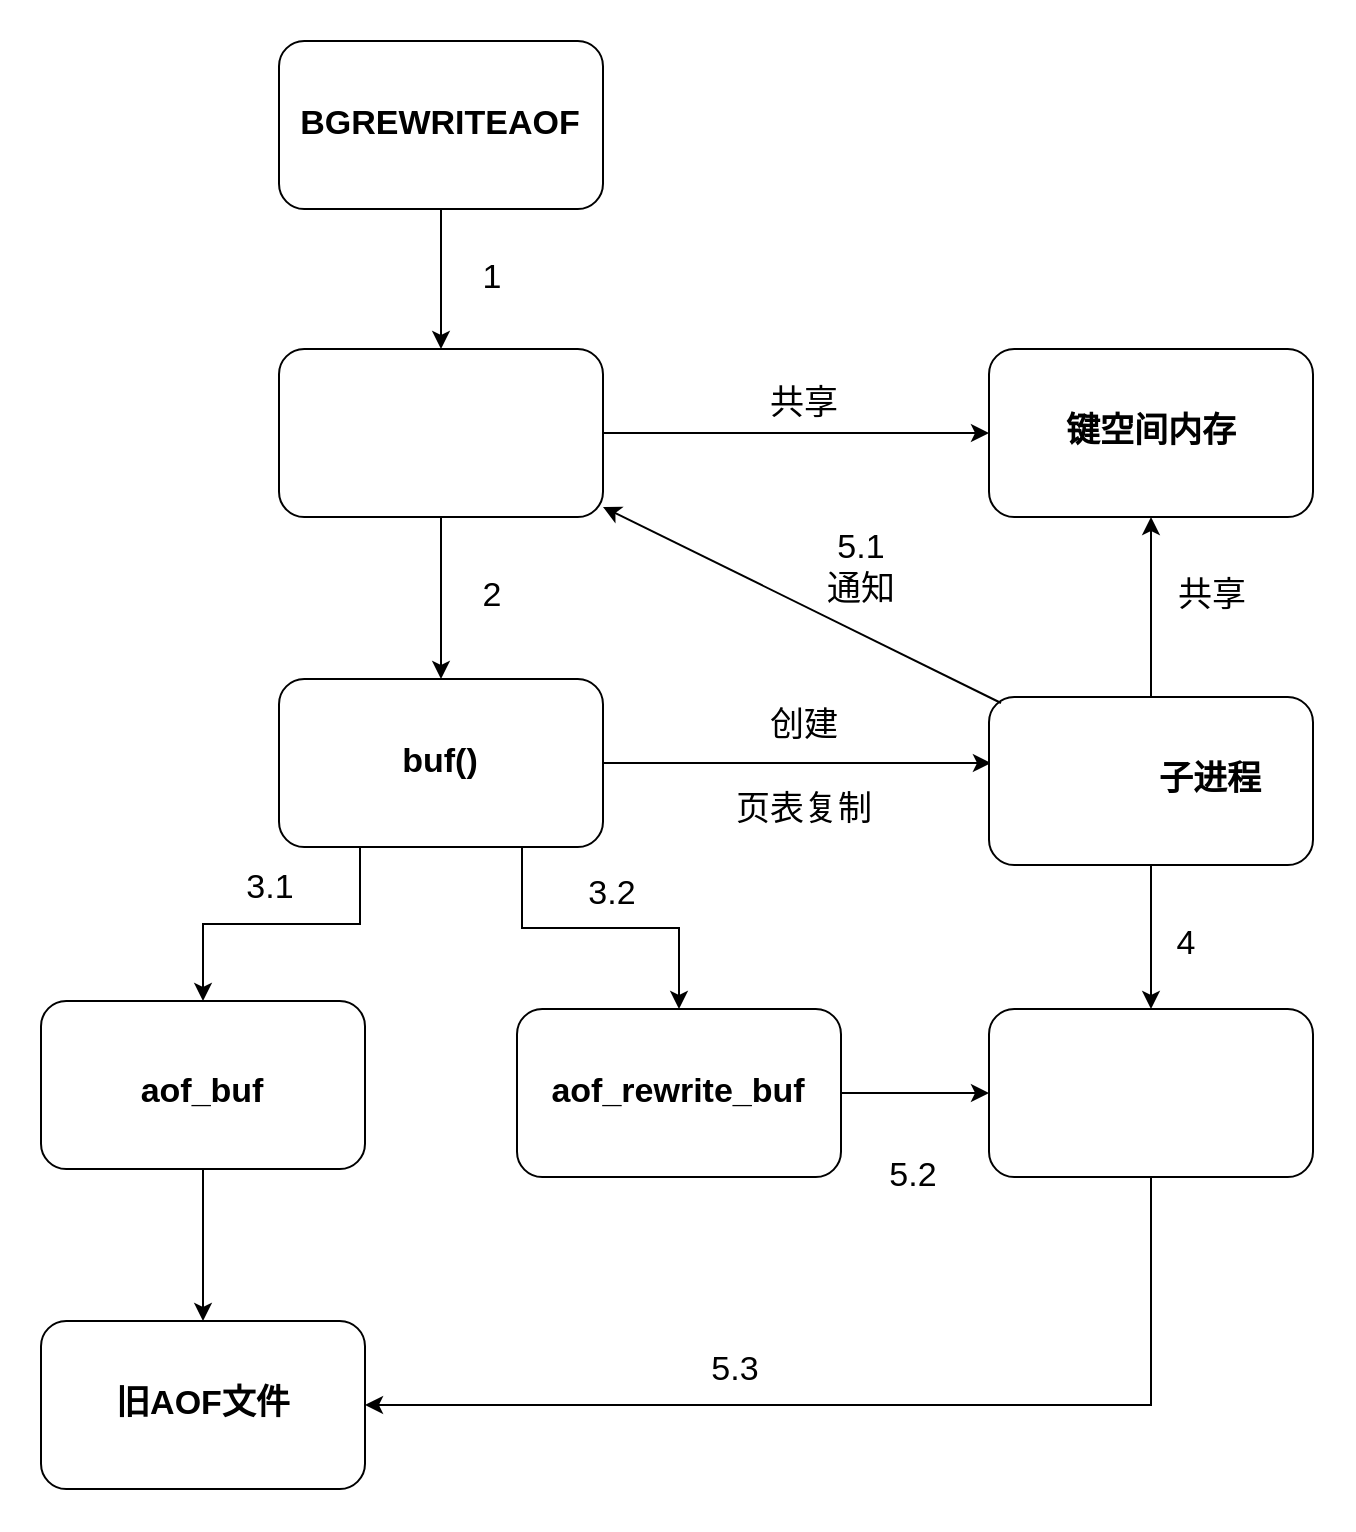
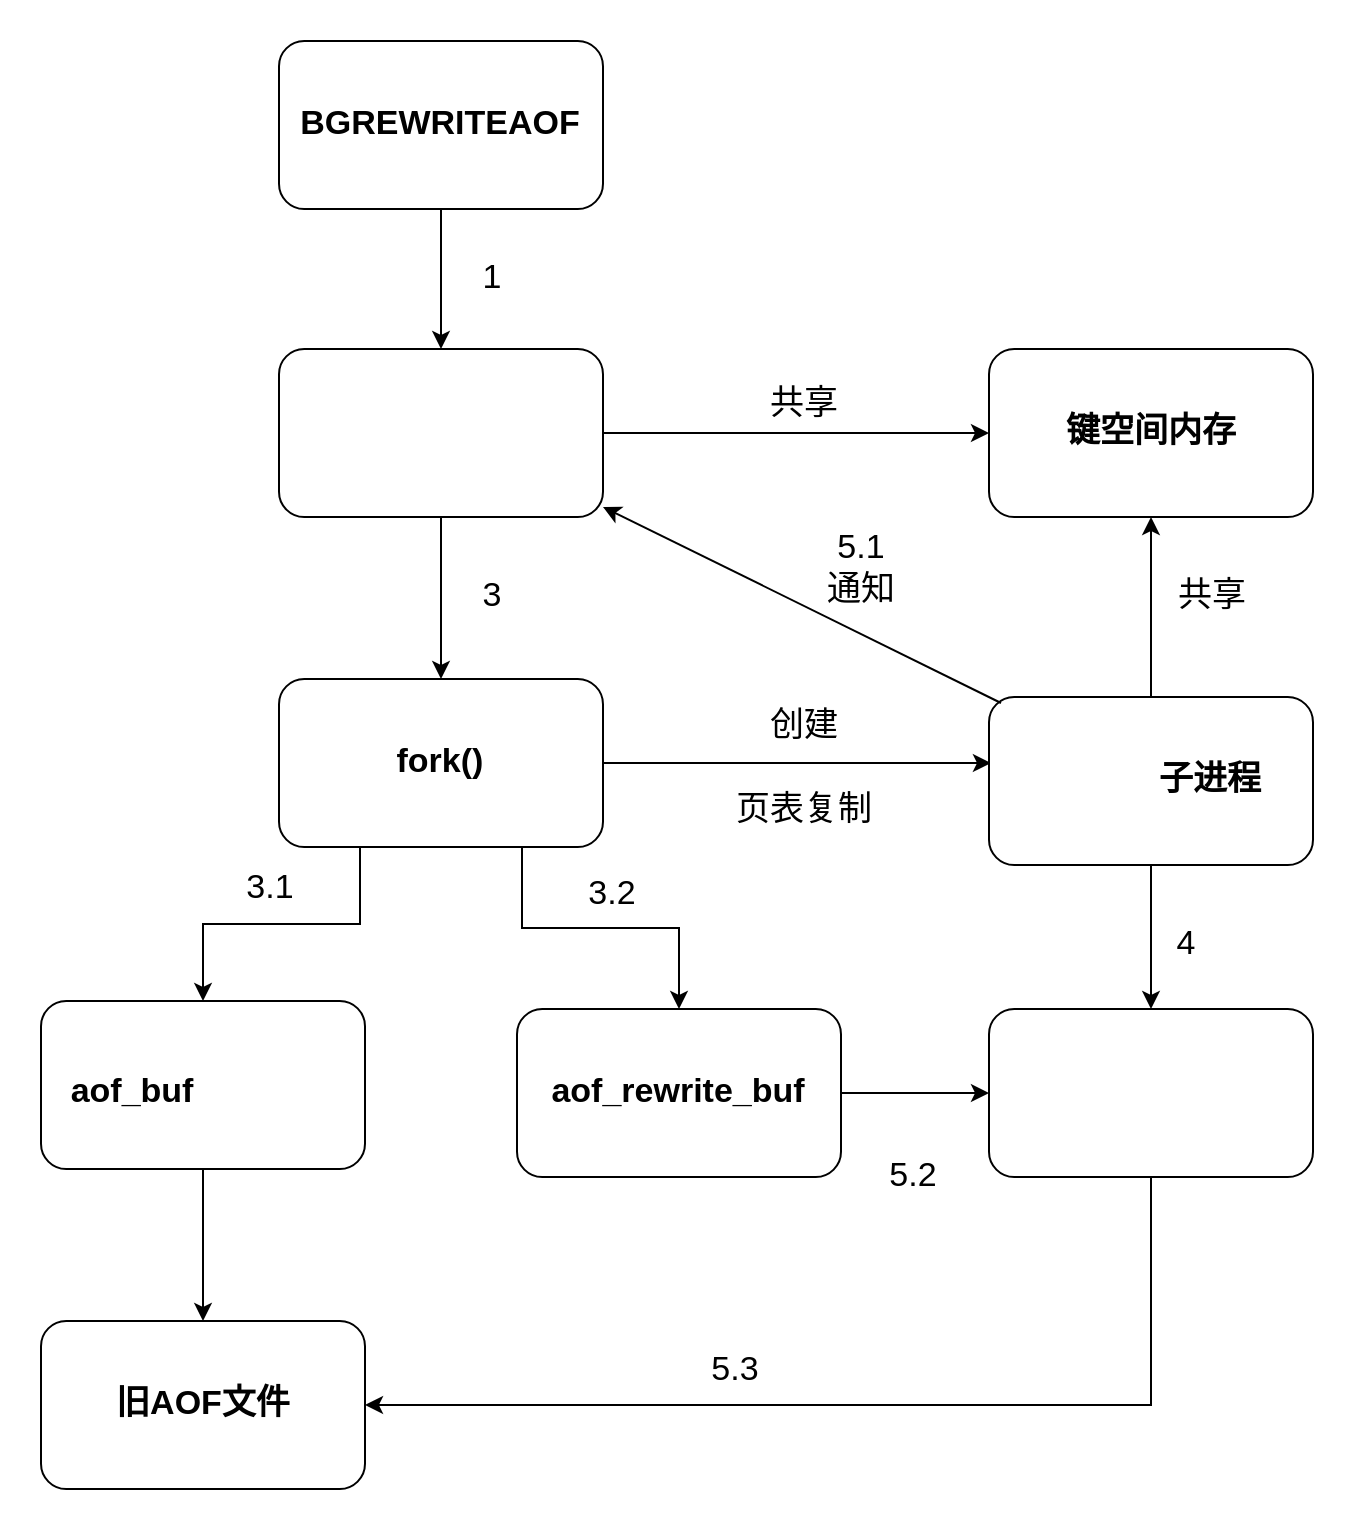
(493, 597) -> (493, 597)
(441, 763) -> (441, 763)
(203, 1093) -> (133, 1093)
